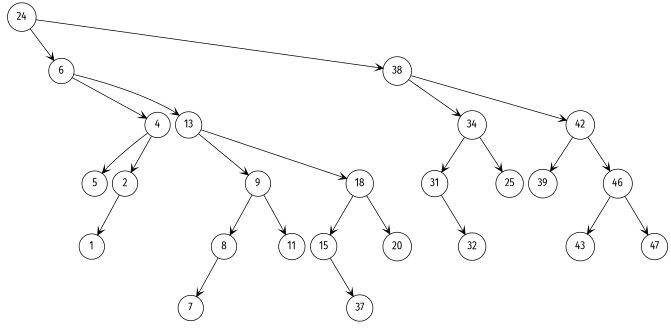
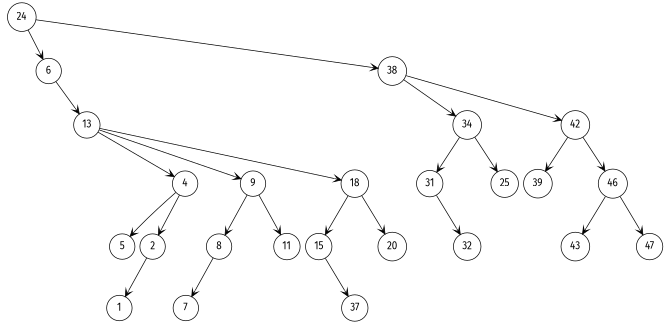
(106, 96) -> (133, 153)
